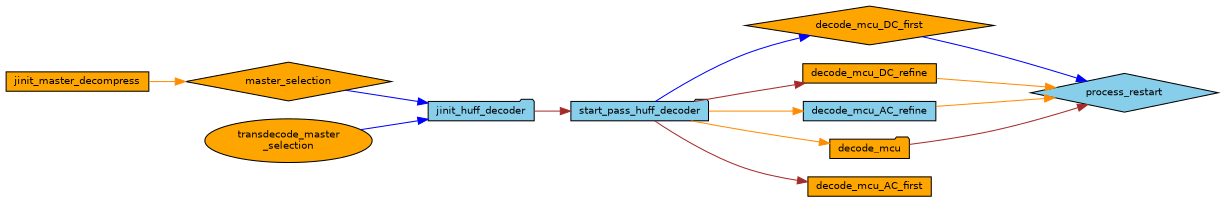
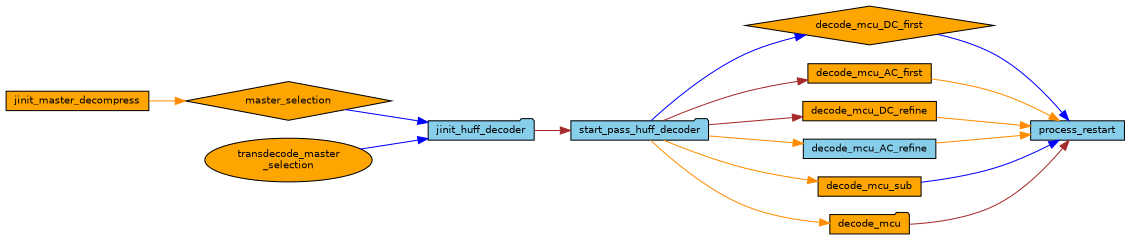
none -> (993, 91)
(1124, 93) -> (1078, 130)
none -> (870, 187)
